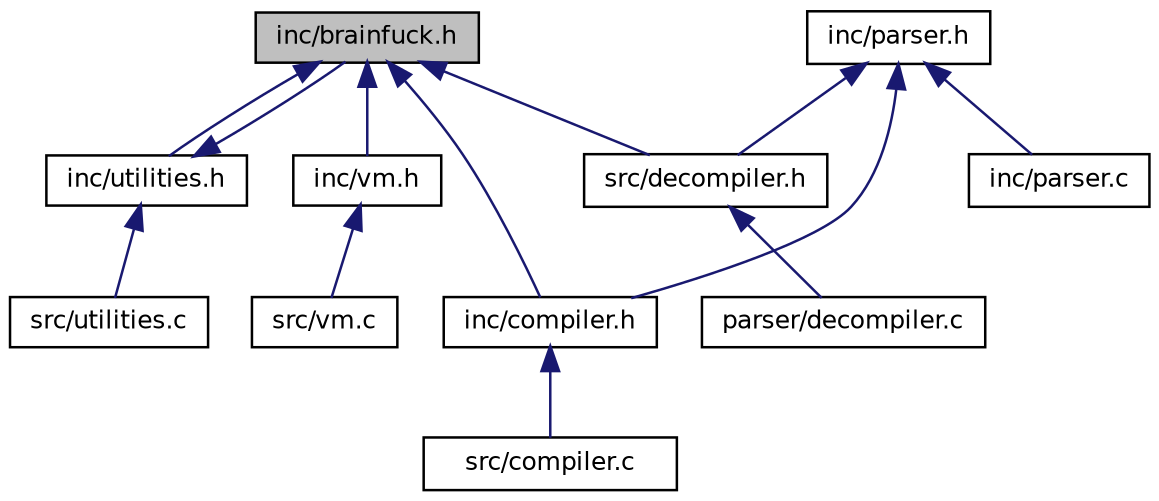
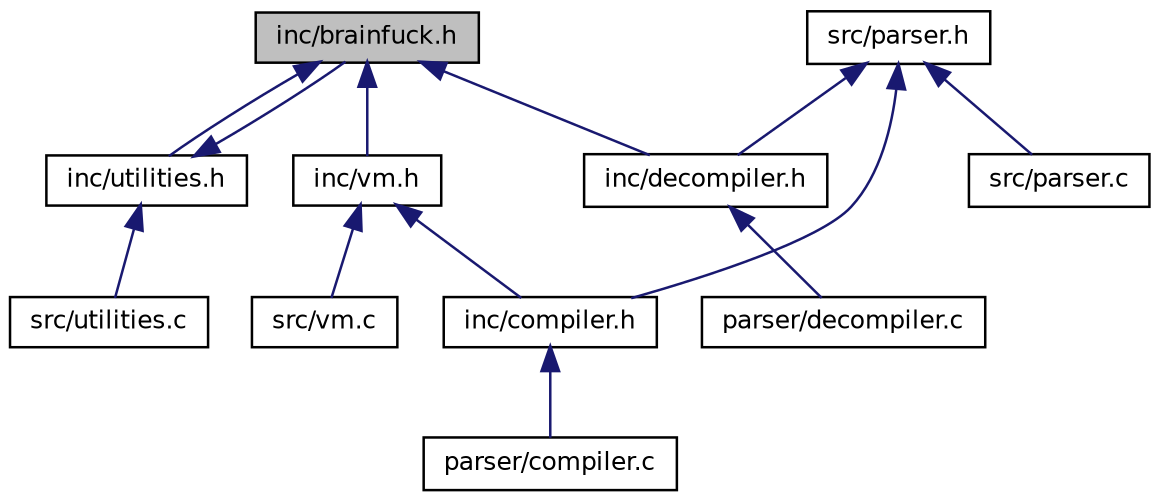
(899, 38) -> (899, 38)
(706, 180) -> (706, 180)
(1059, 180) -> (1059, 180)
(481, 184) -> (469, 259)
(550, 464) -> (550, 464)
